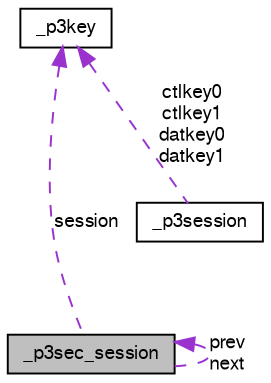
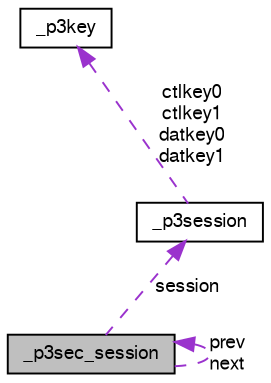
(50, 203) -> (139, 295)
